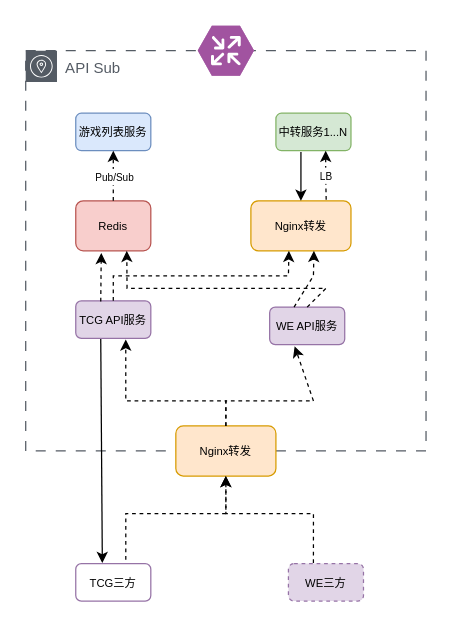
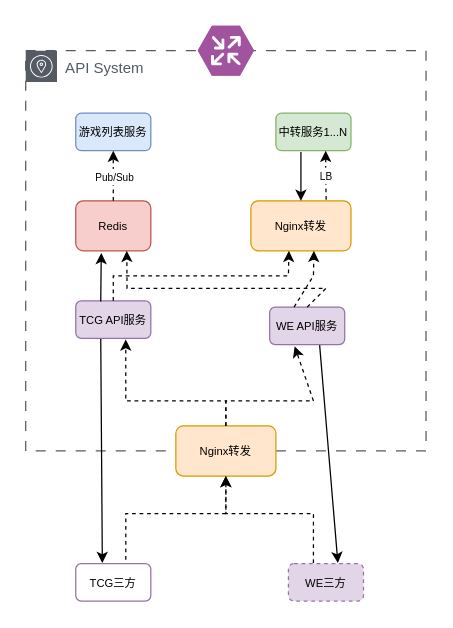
(93, 68) -> (106, 68)
(101, 281) -> (101, 281)
none -> (328, 452)
